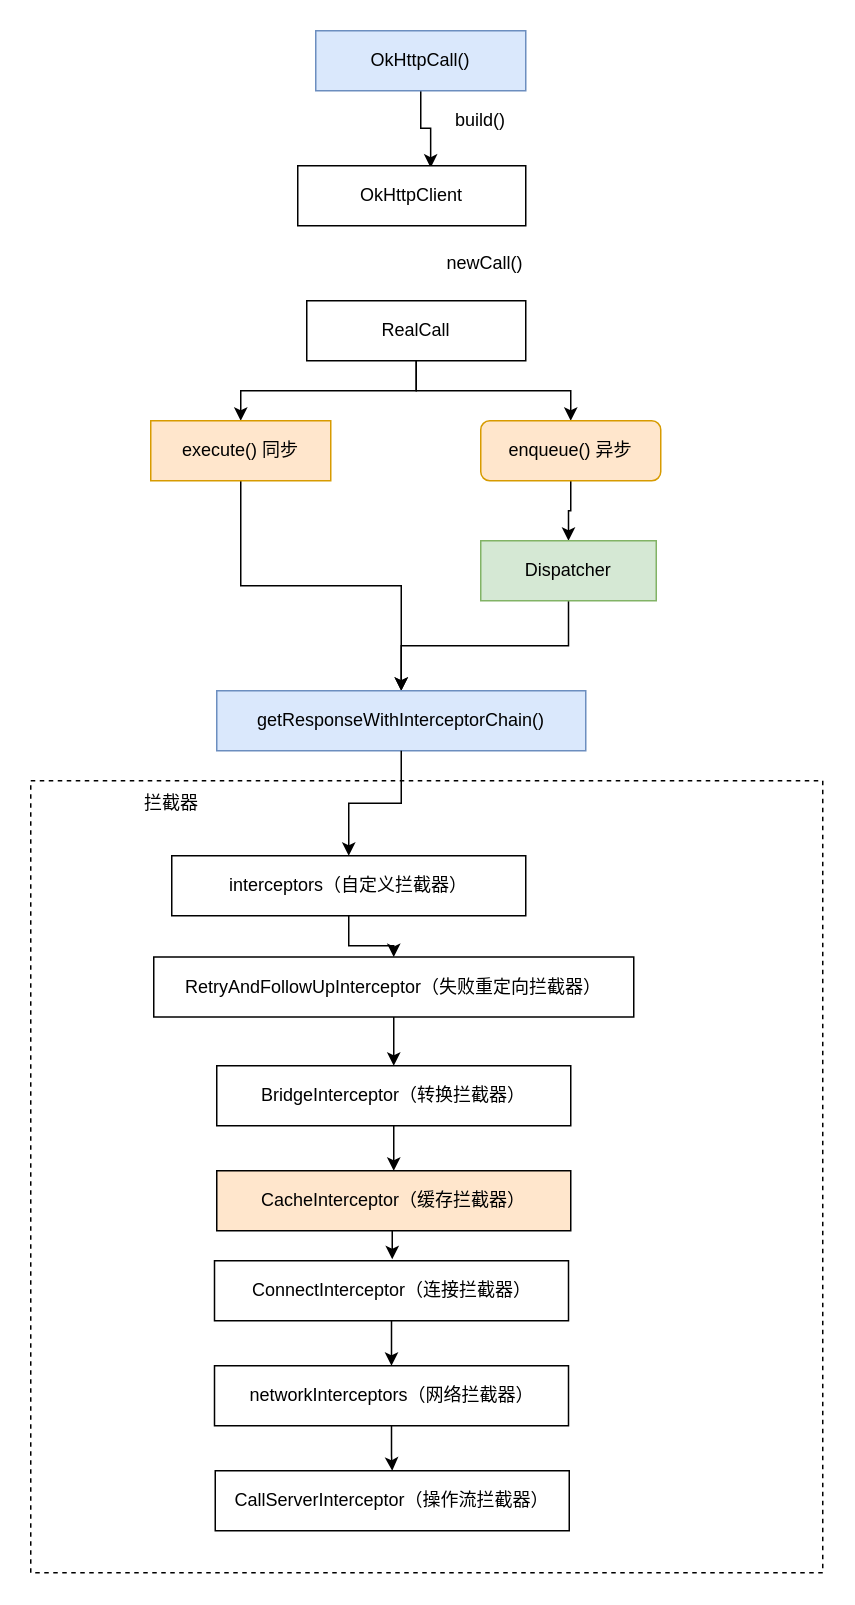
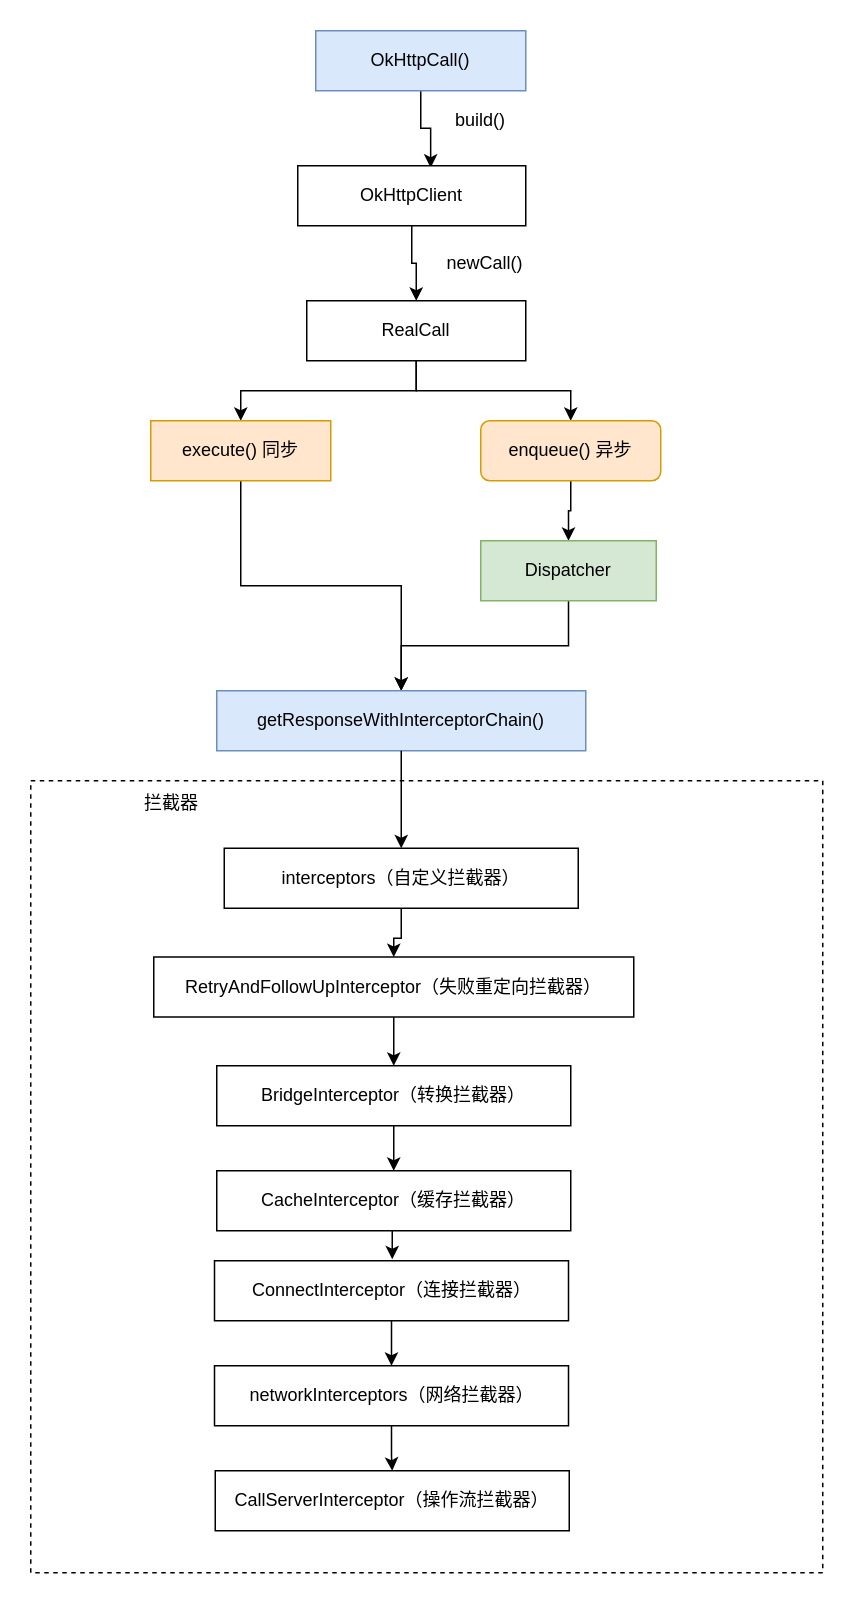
none -> (412, 260)
(349, 886) -> (401, 878)
(394, 1201) -> (394, 1201)
